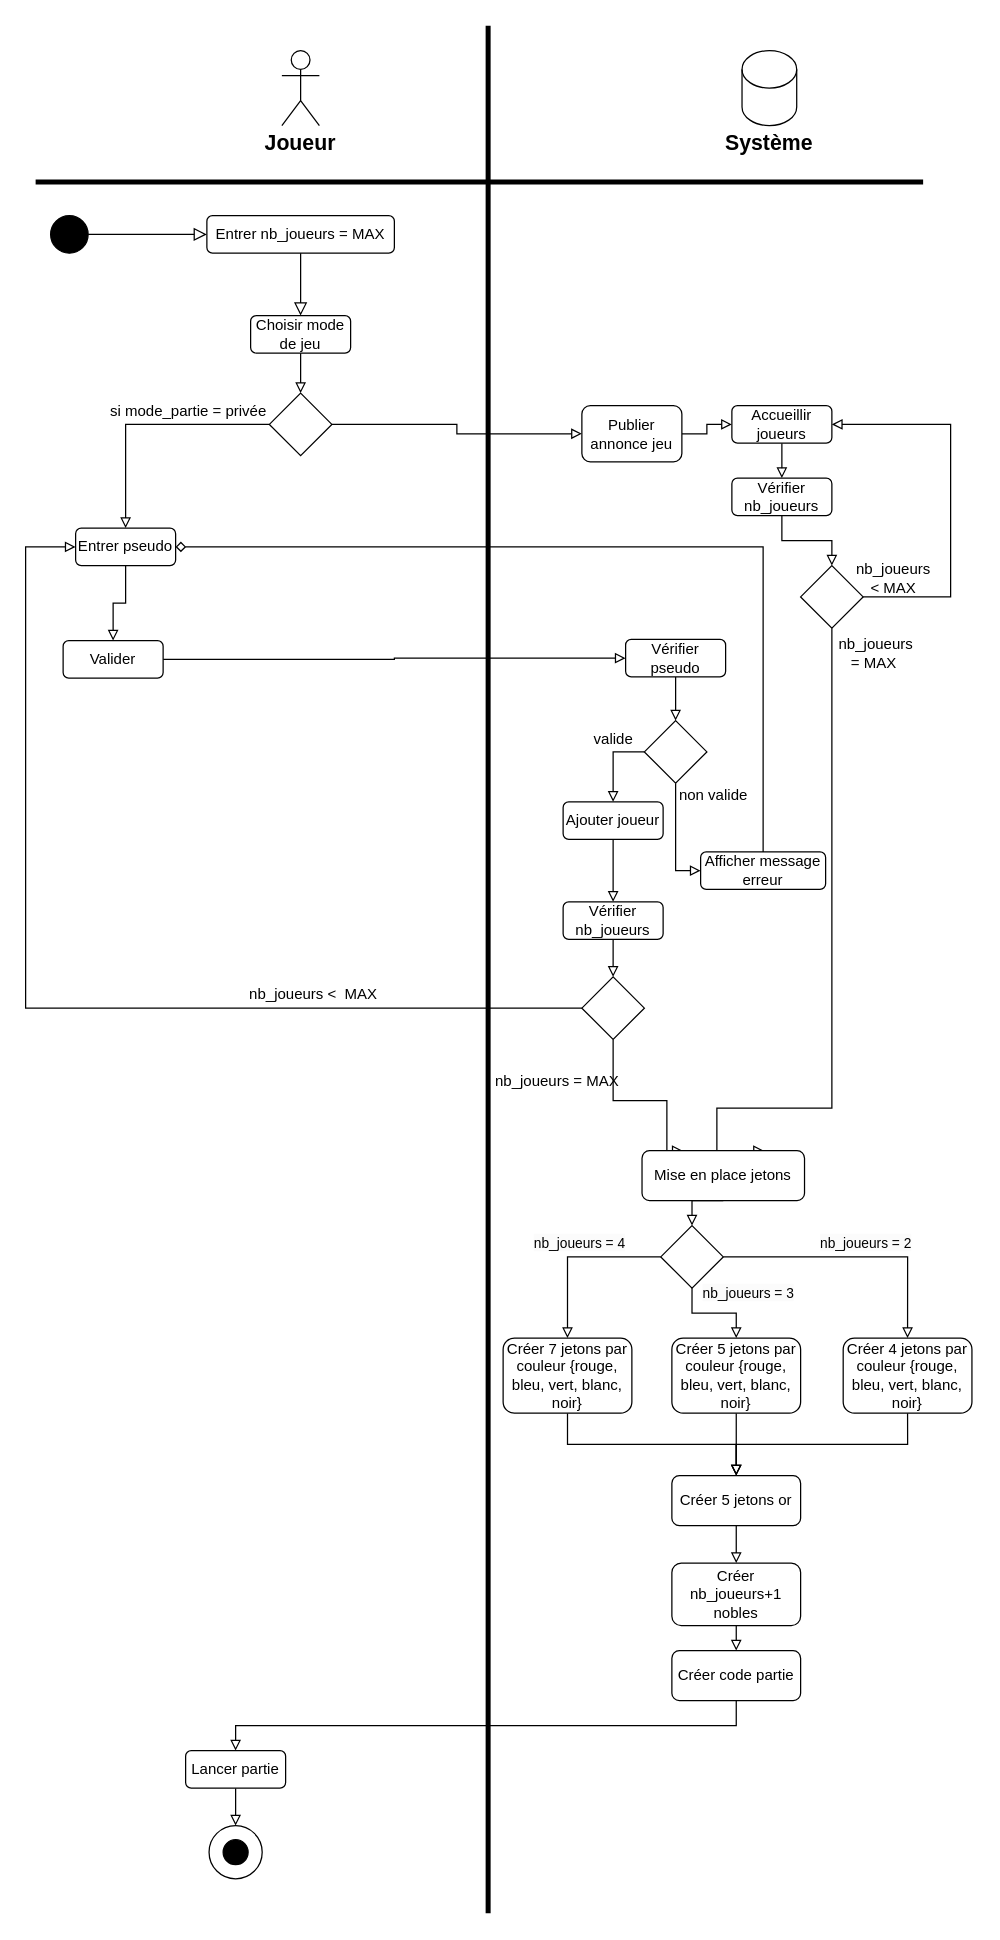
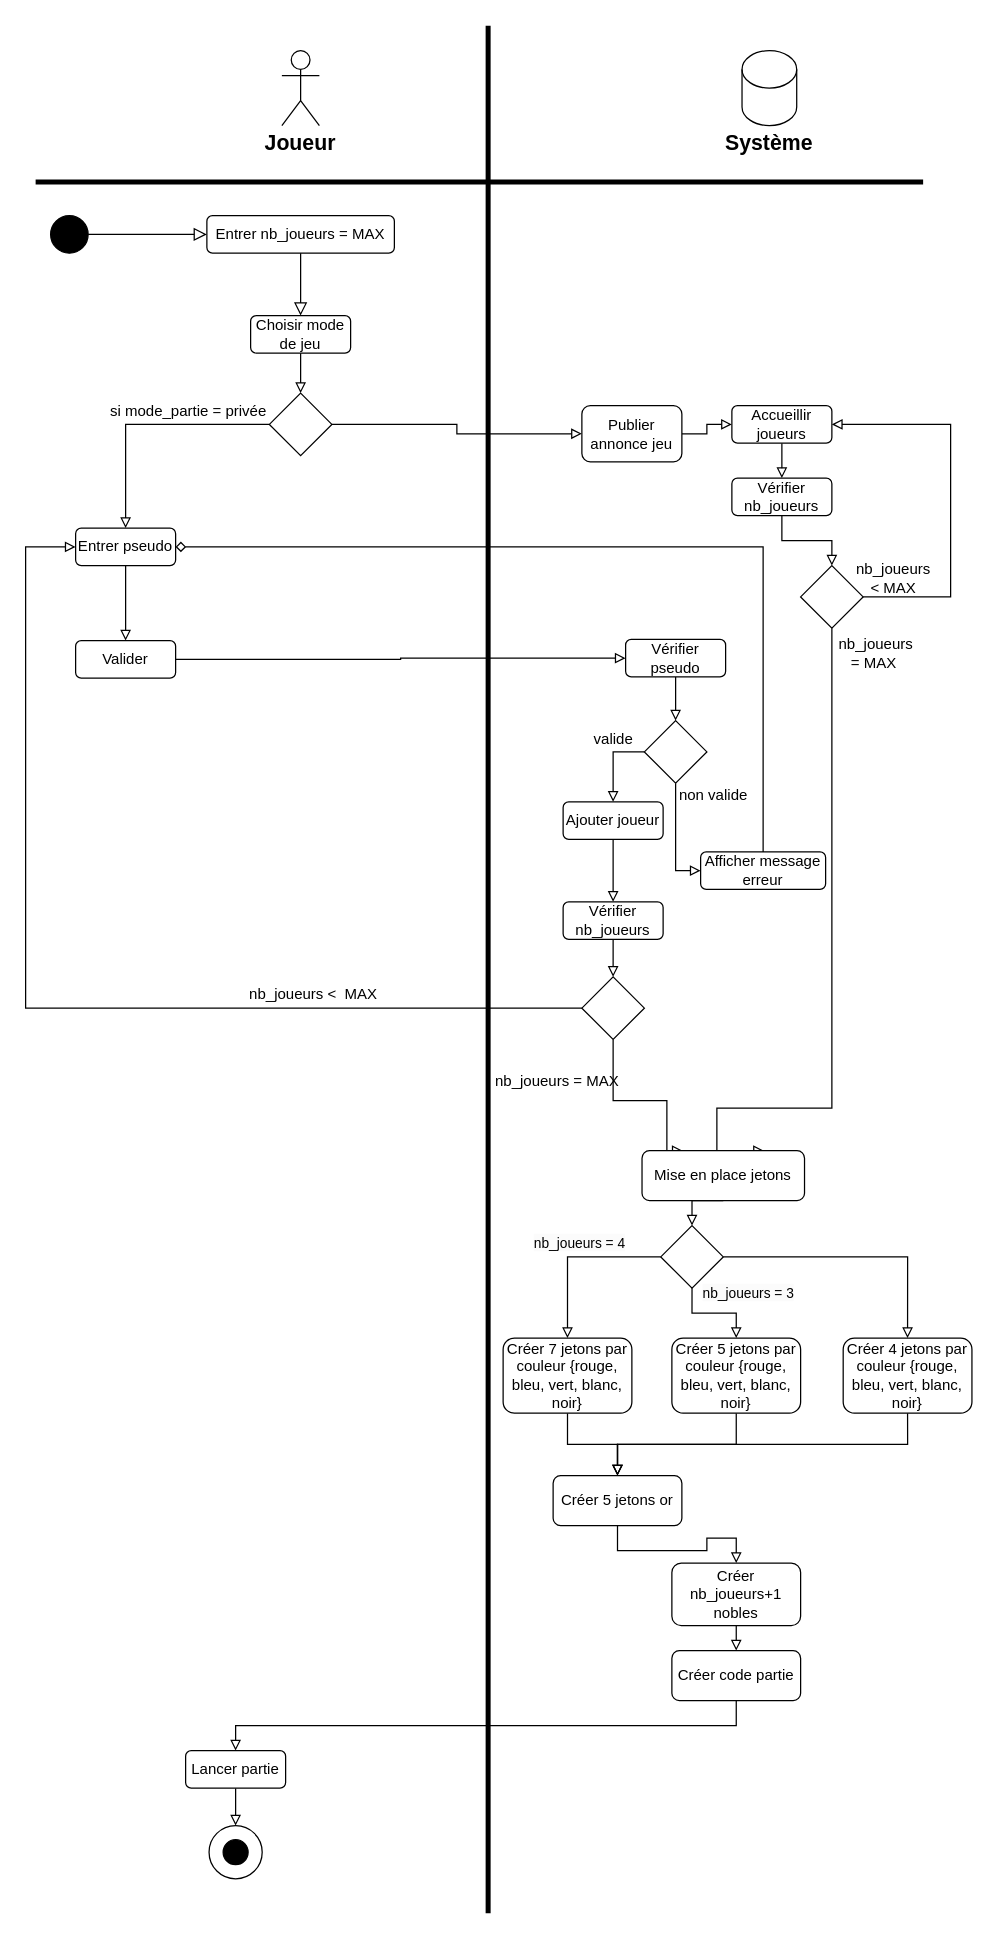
(113, 659) -> (126, 659)
(893, 1244) -> none
(736, 1501) -> (618, 1501)
